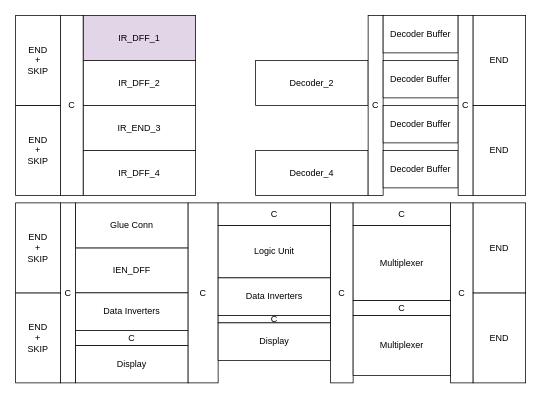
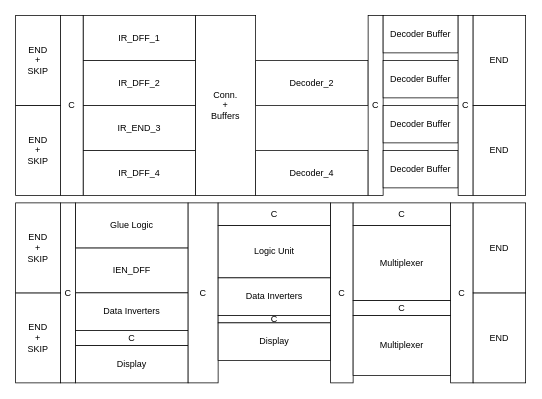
(139, 38) -> (139, 38)
none -> (225, 105)
(132, 225) -> (132, 225)
